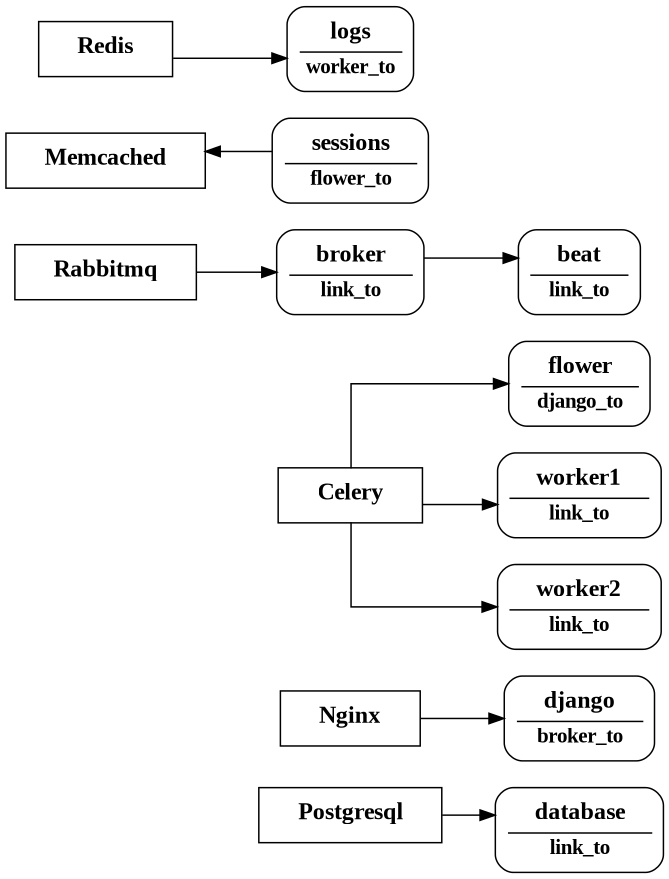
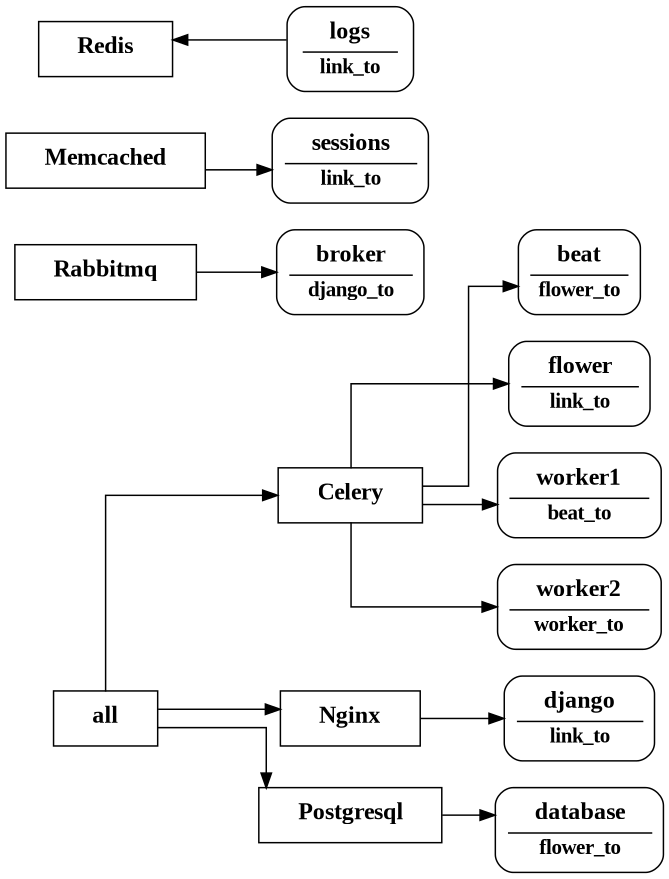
(223, 58) -> (237, 40)
(351, 67) -> (350, 67)
(246, 151) -> (231, 170)
(351, 178) -> (351, 178)
(464, 258) -> (469, 399)
(351, 290) -> (351, 290)
(579, 290) -> (579, 290)
(580, 402) -> (580, 402)
(579, 513) -> (579, 513)
(579, 625) -> (579, 625)
none -> (106, 718)
(580, 736) -> (580, 736)
(580, 848) -> (580, 848)
